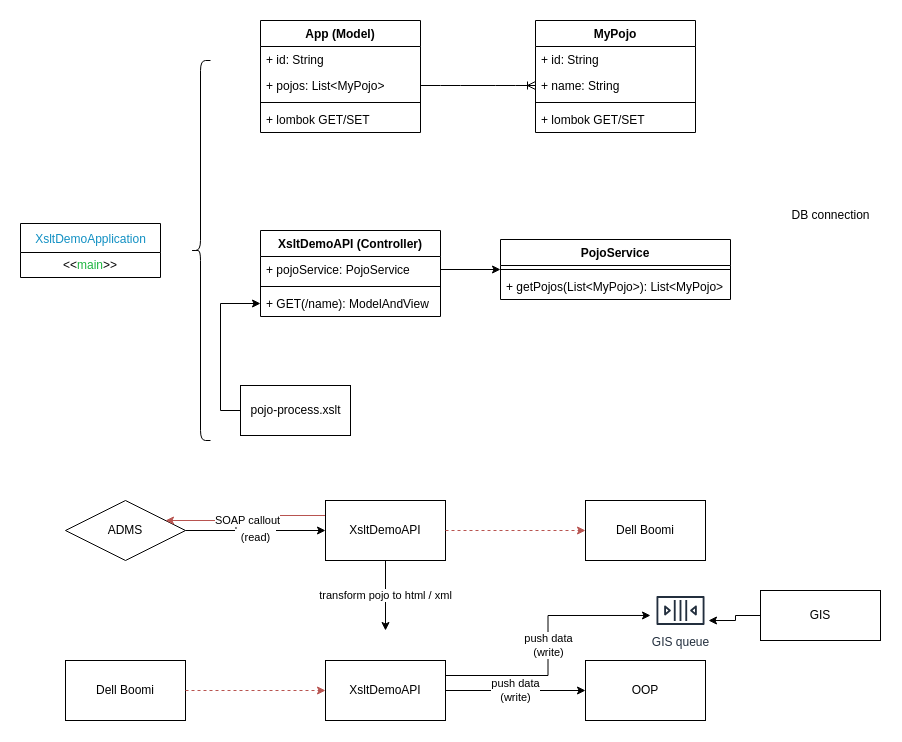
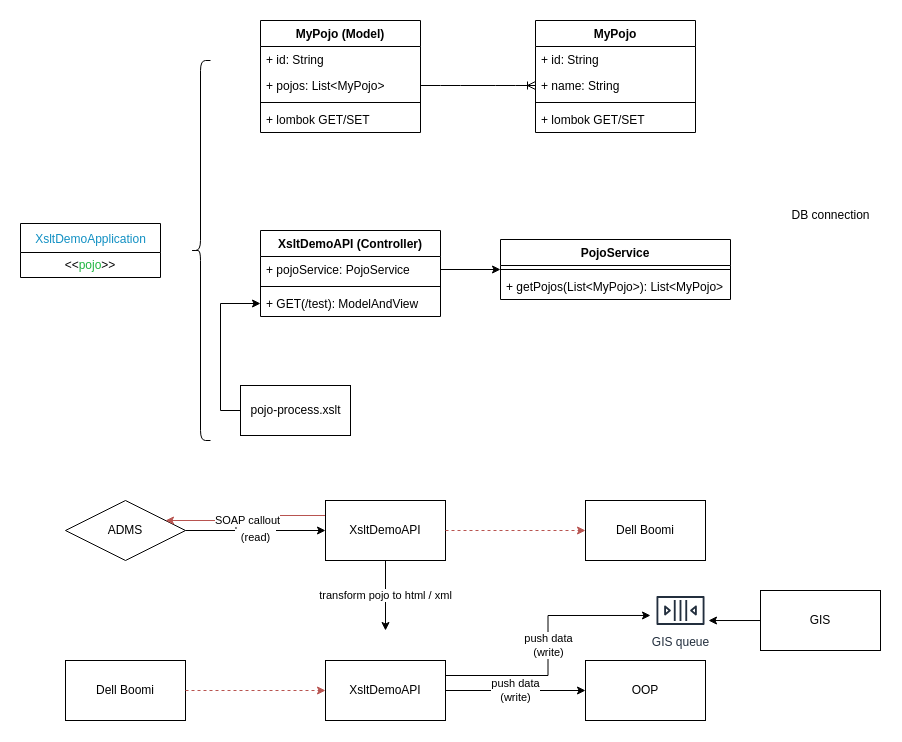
(340, 34) -> (340, 34)
(91, 266) -> (91, 266)
(347, 304) -> (347, 304)
(821, 616) -> (821, 621)
